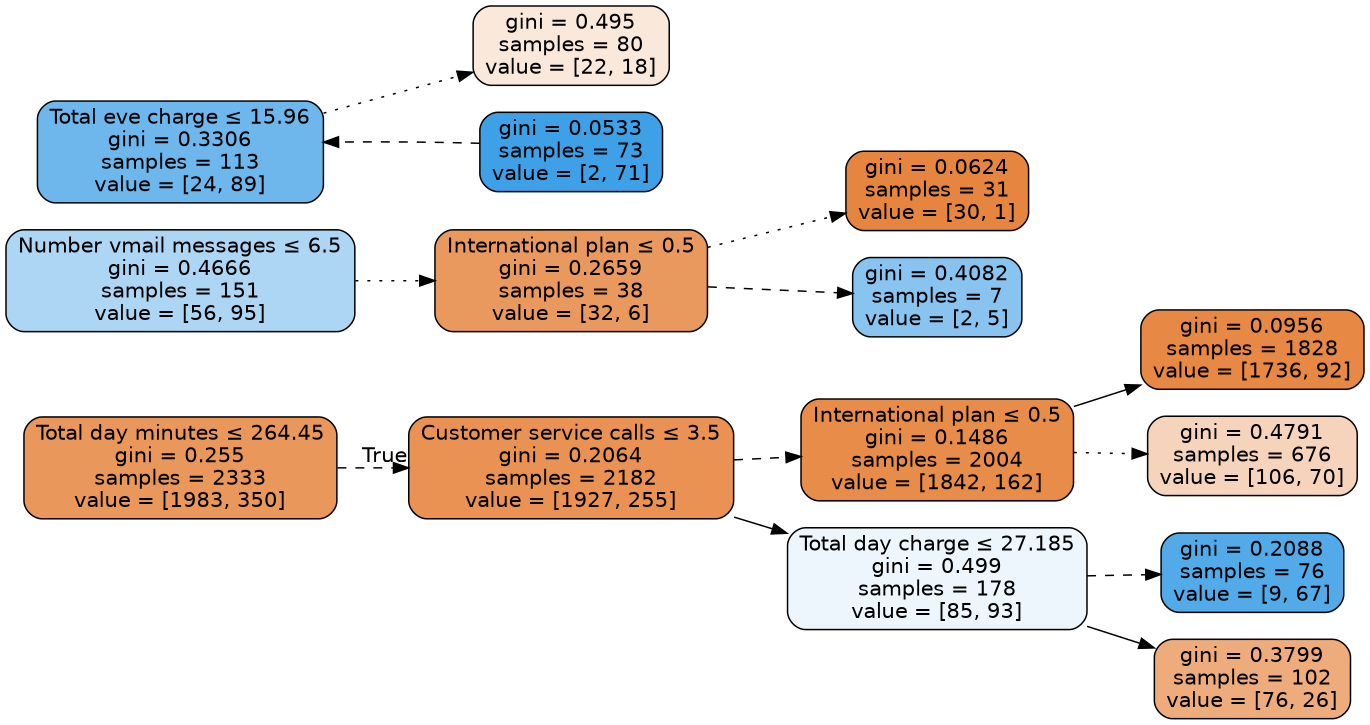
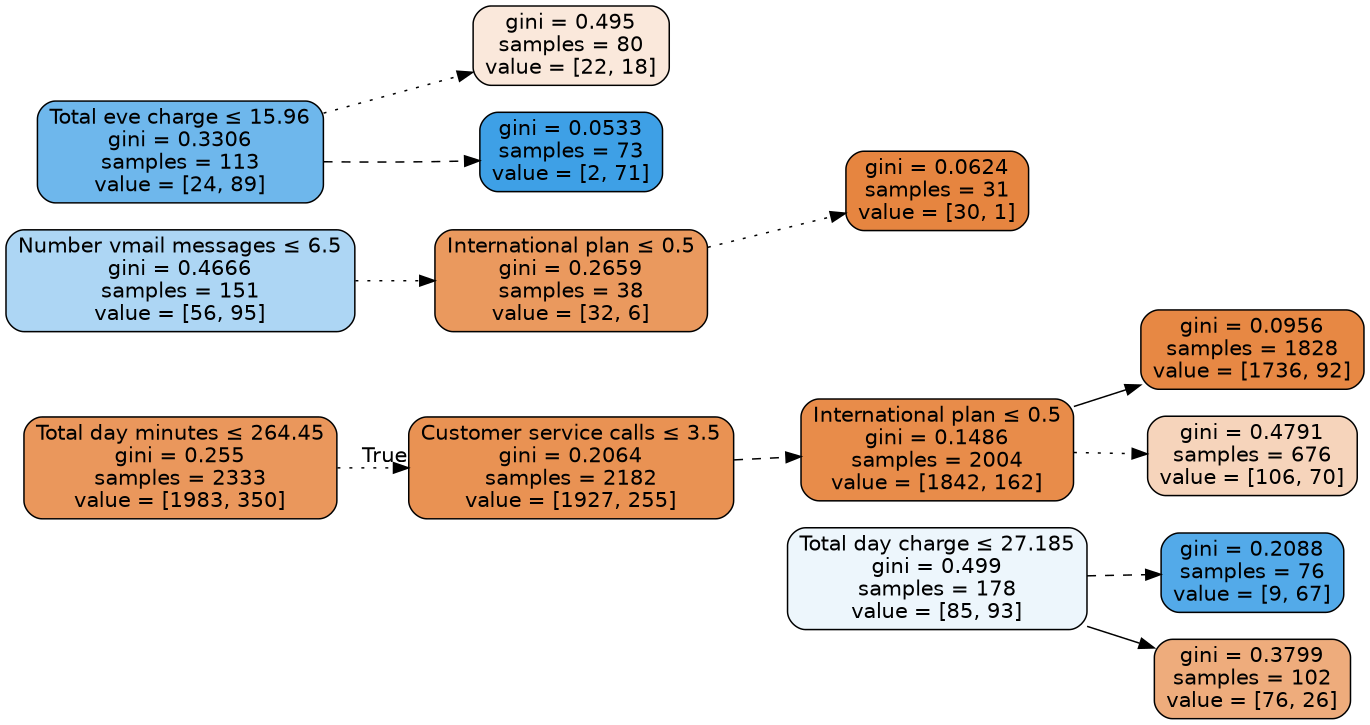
(409, 142) -> (394, 162)
(937, 297) -> none
(365, 468) -> (365, 468)
(753, 523) -> none
